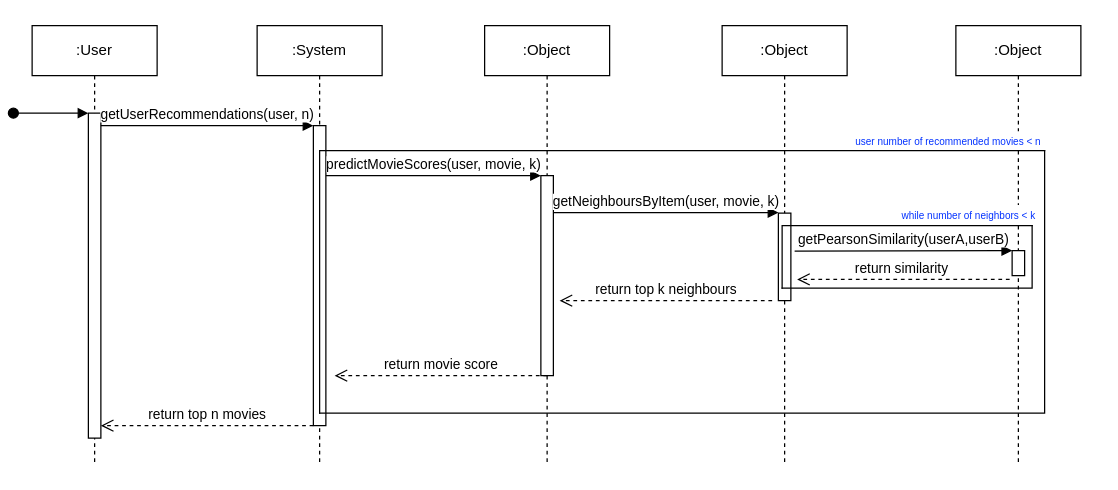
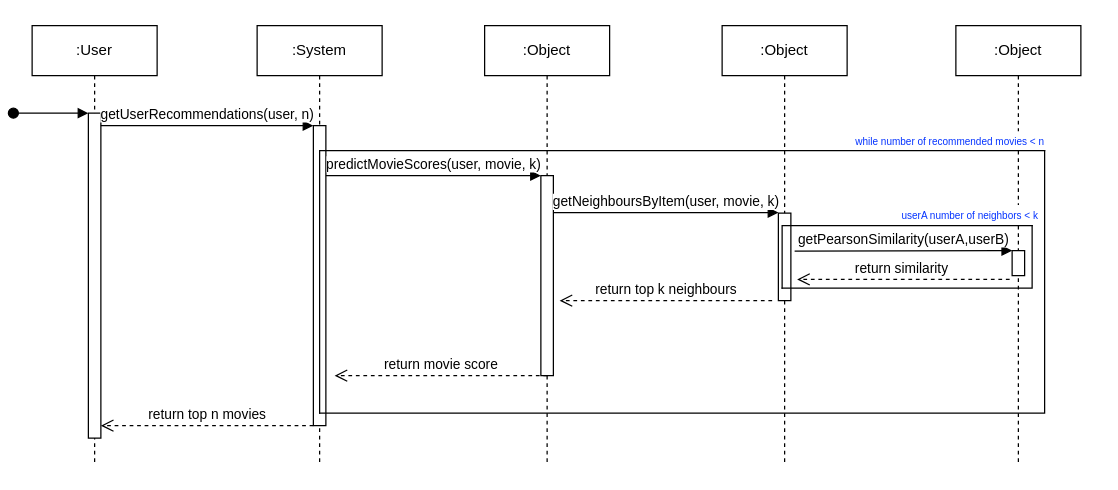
(973, 150) -> (973, 150)
(973, 224) -> (973, 224)
